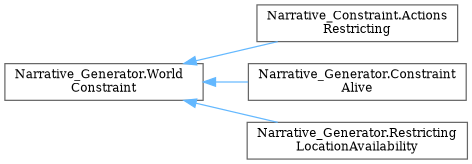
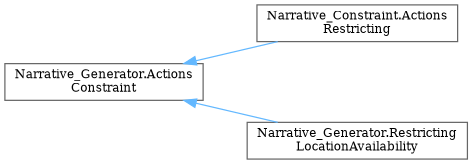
(104, 82) -> (104, 82)
(357, 82) -> none
